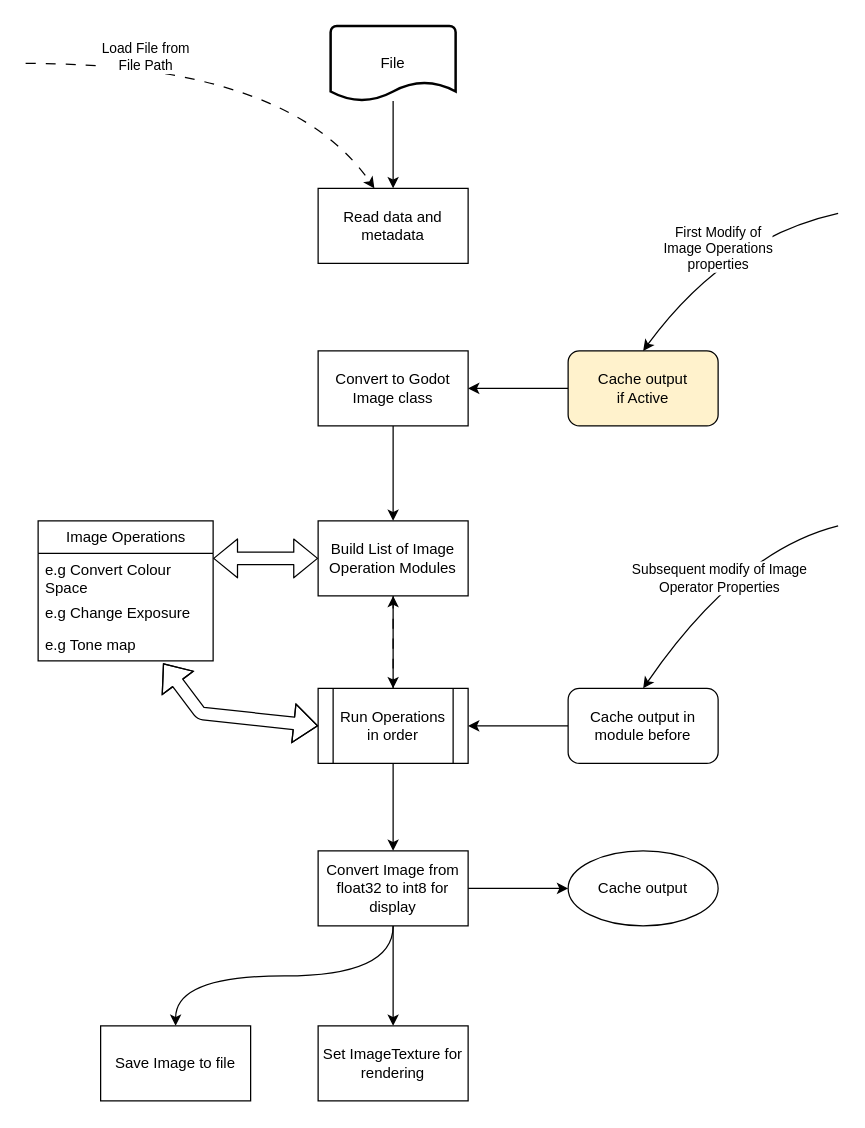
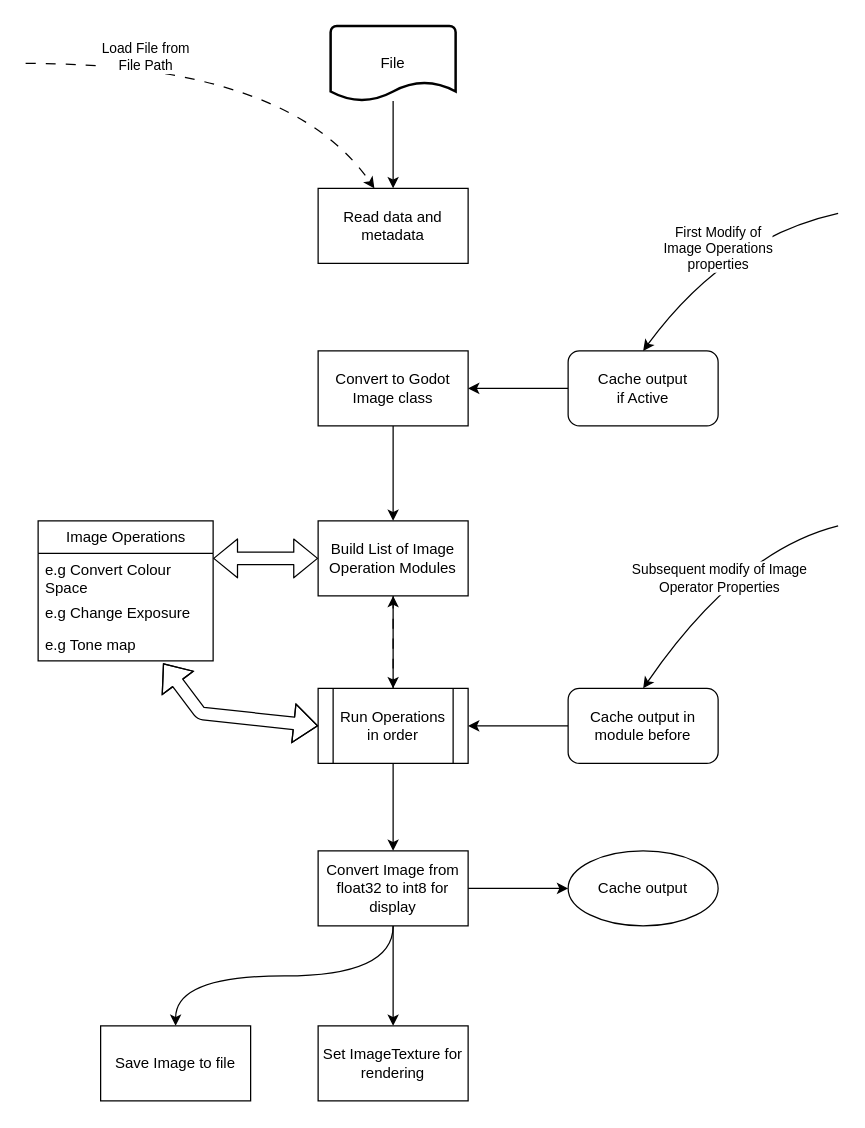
(643, 388) -> (643, 388)
